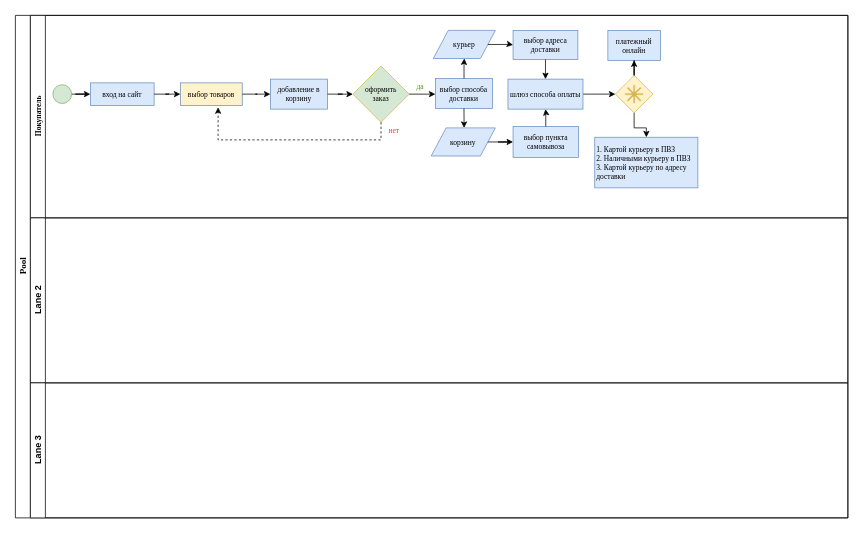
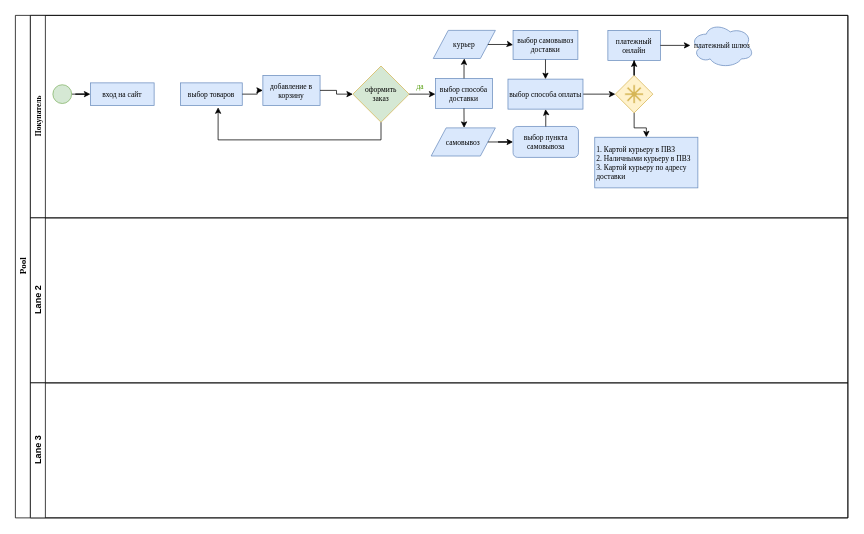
(546, 45) -> (546, 45)
none -> (672, 45)
none -> (722, 45)
(165, 94) -> none
(211, 94) -> (211, 94)
(299, 94) -> (291, 90)
(546, 94) -> (546, 94)
(394, 130) -> none
(295, 140) -> (295, 140)
(463, 142) -> (463, 142)
(546, 142) -> (546, 142)
